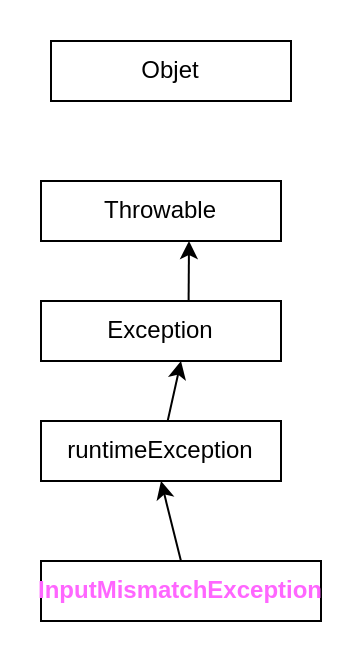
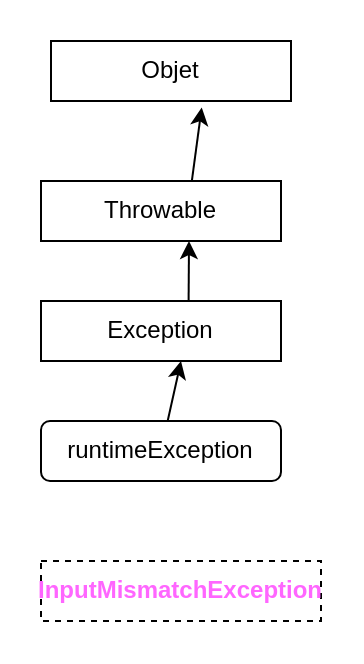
none -> (196, 151)
(161, 451) -> (161, 451)
(173, 528) -> none
(181, 591) -> (181, 591)
